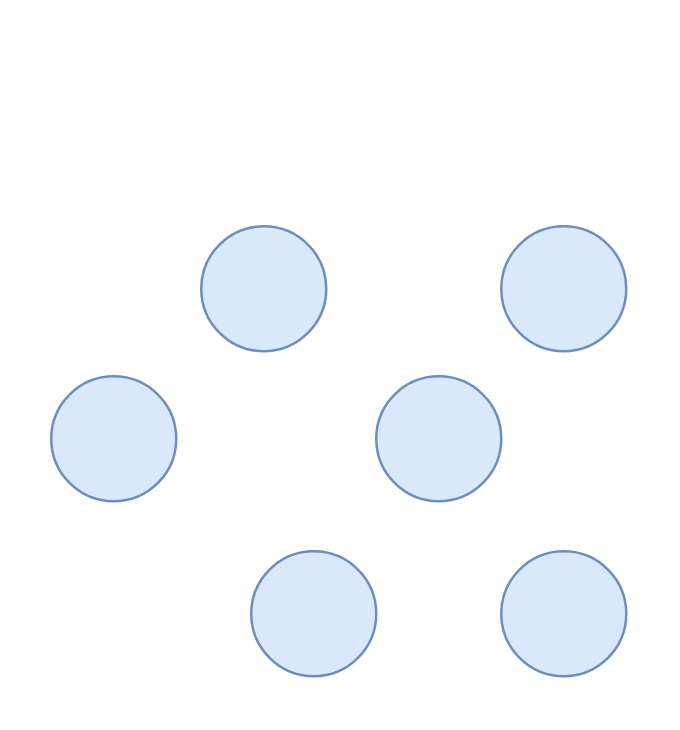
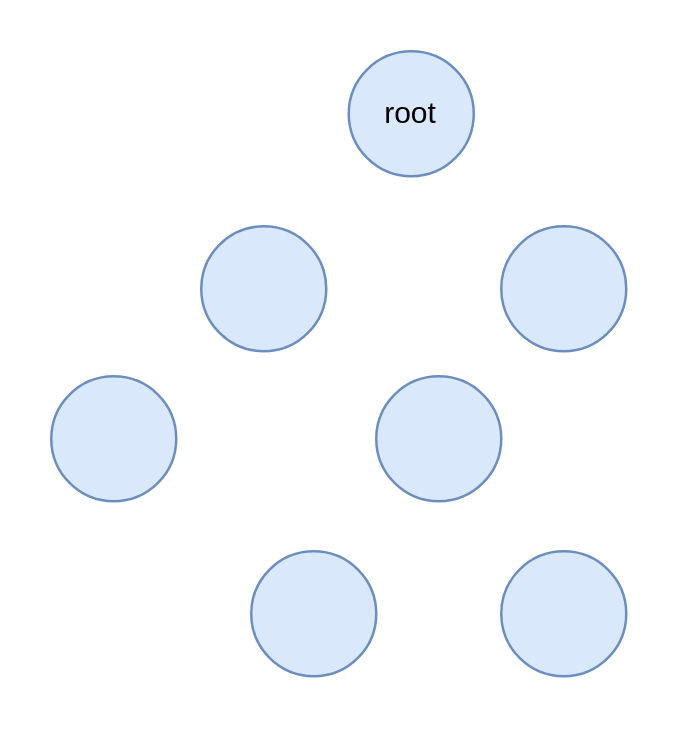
none -> (411, 114)
